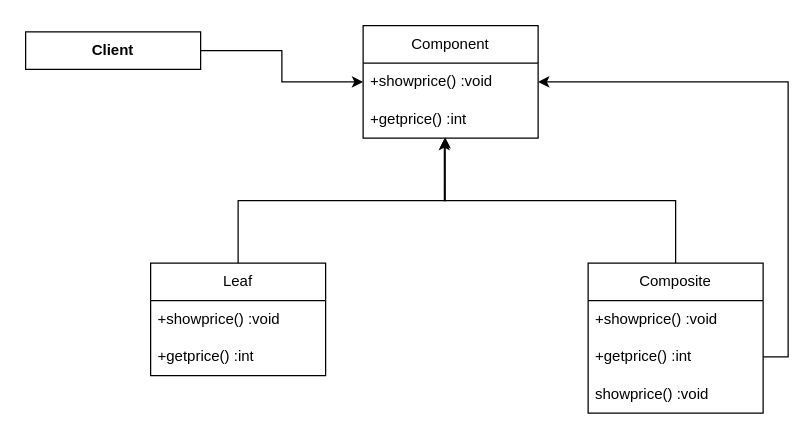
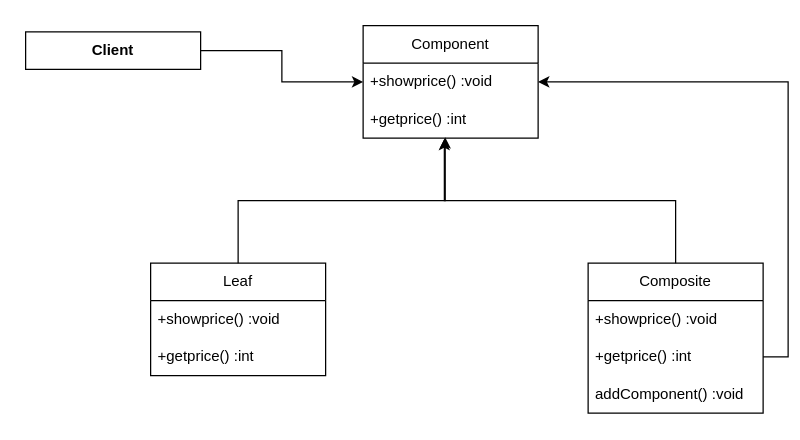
(659, 394) -> (674, 394)
